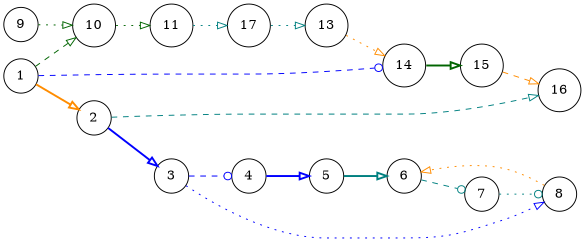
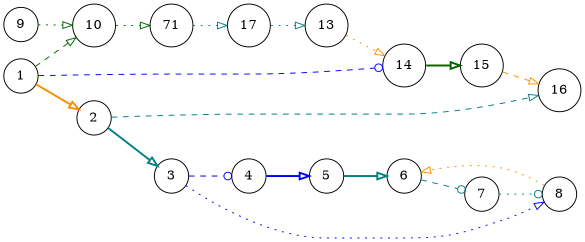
(172, 25) -> (172, 25)
(129, 144) -> (129, 144)
